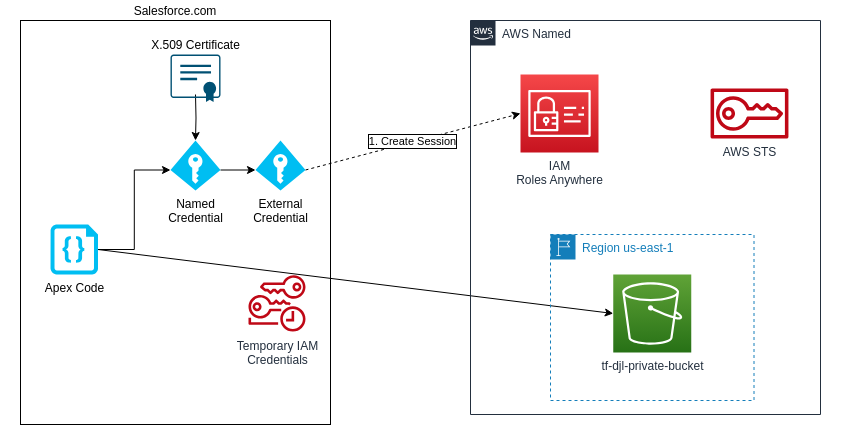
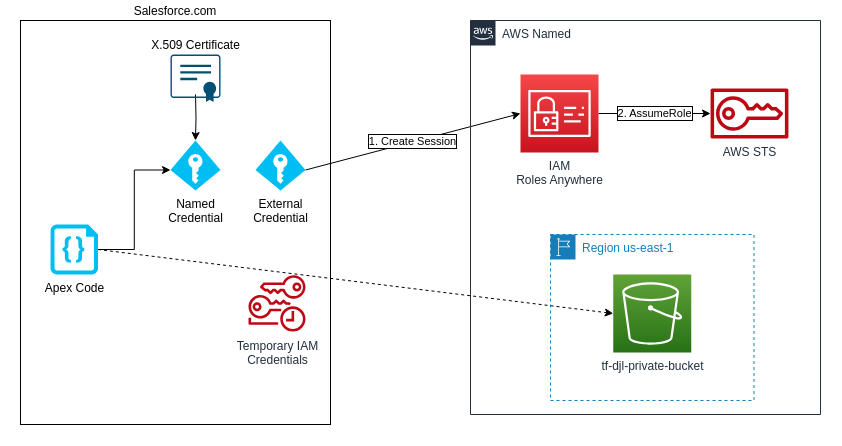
none -> (651, 114)
(346, 159) -> (346, 159)
(235, 170) -> none
(355, 281) -> (355, 281)
